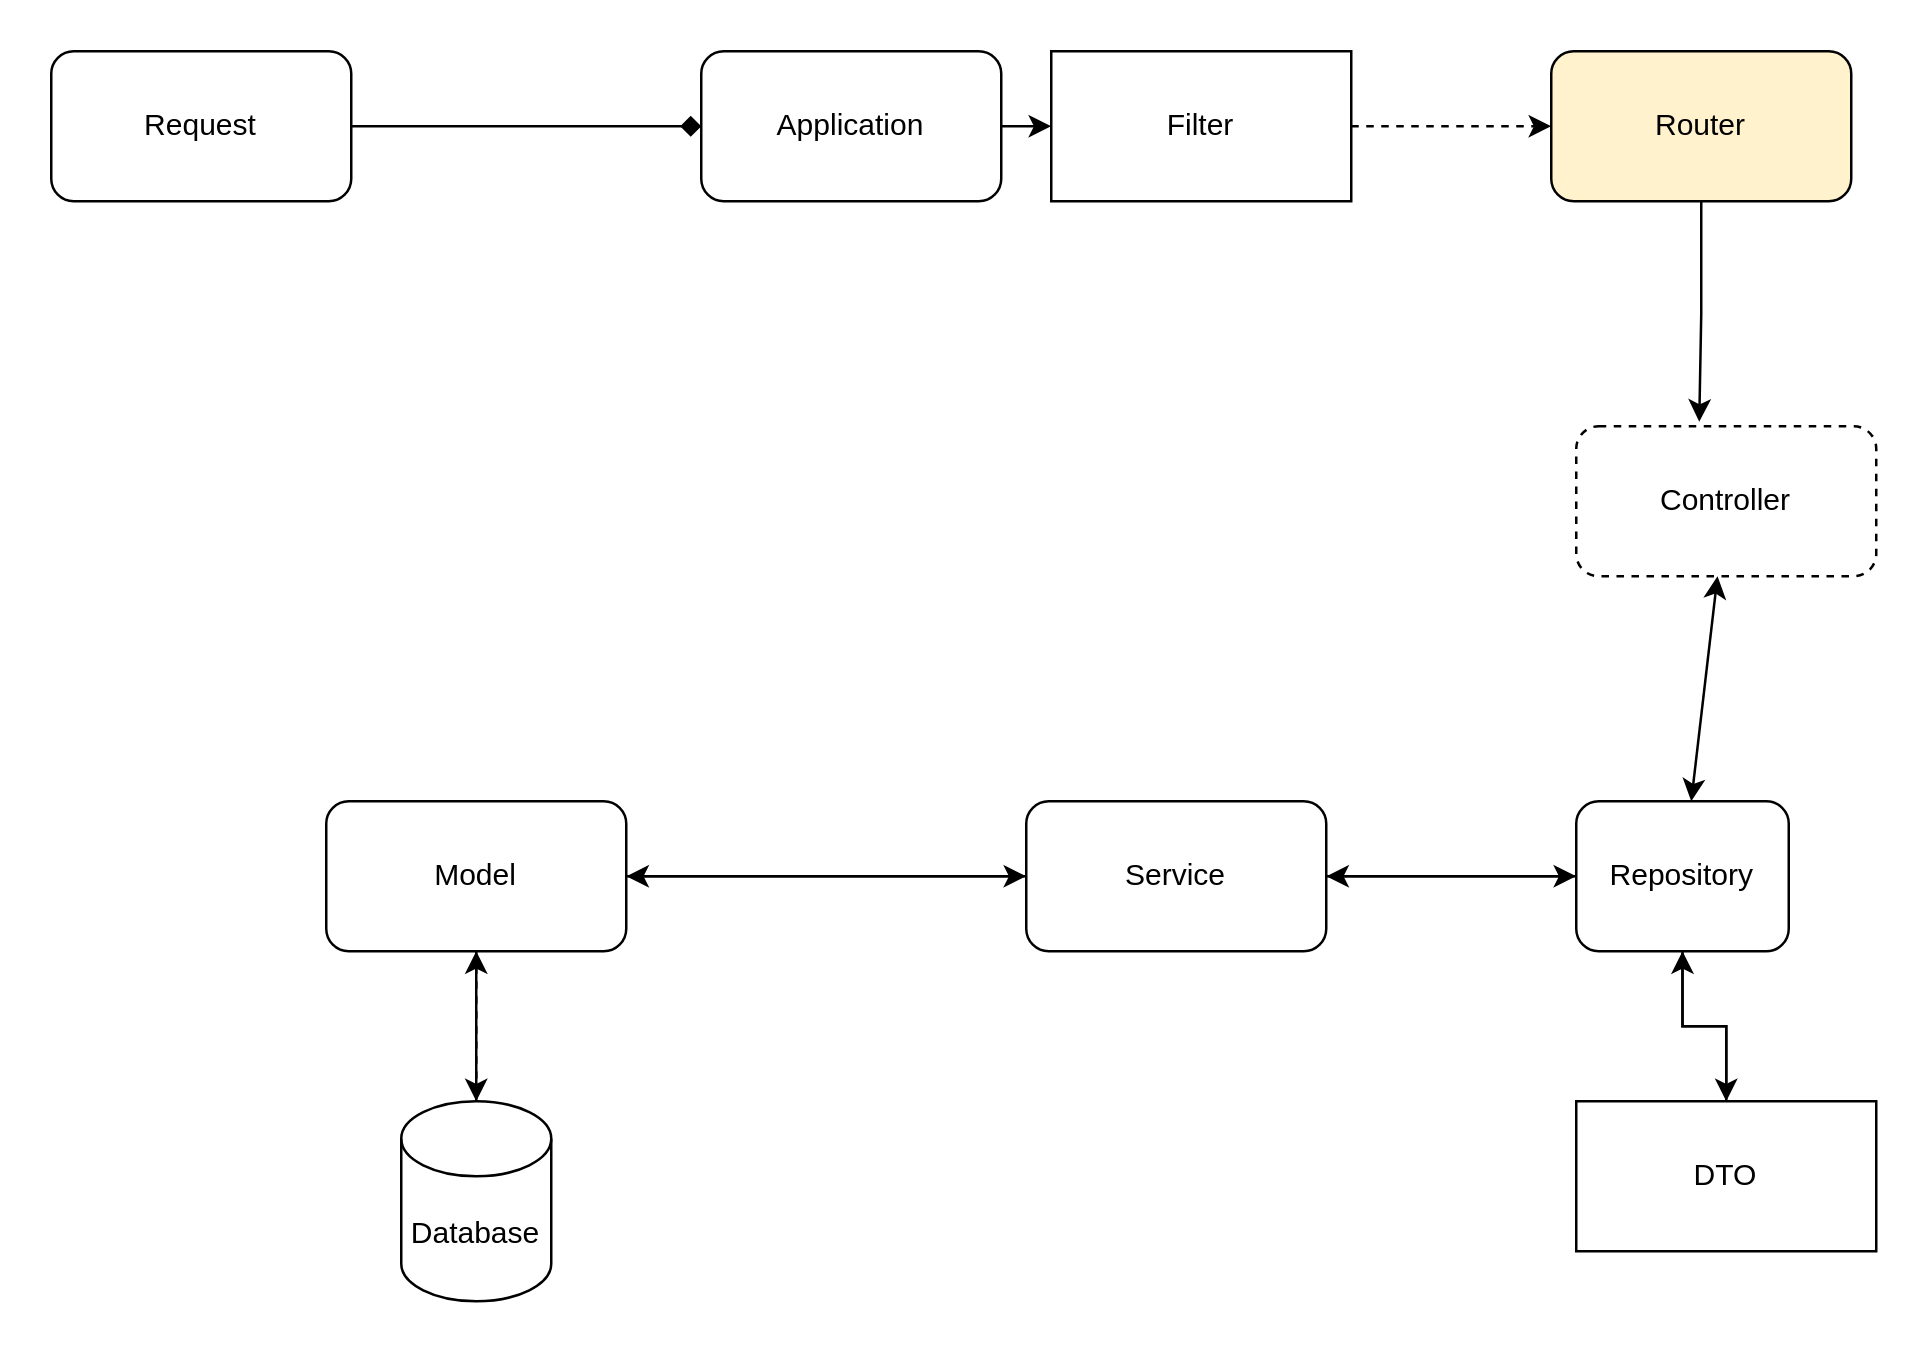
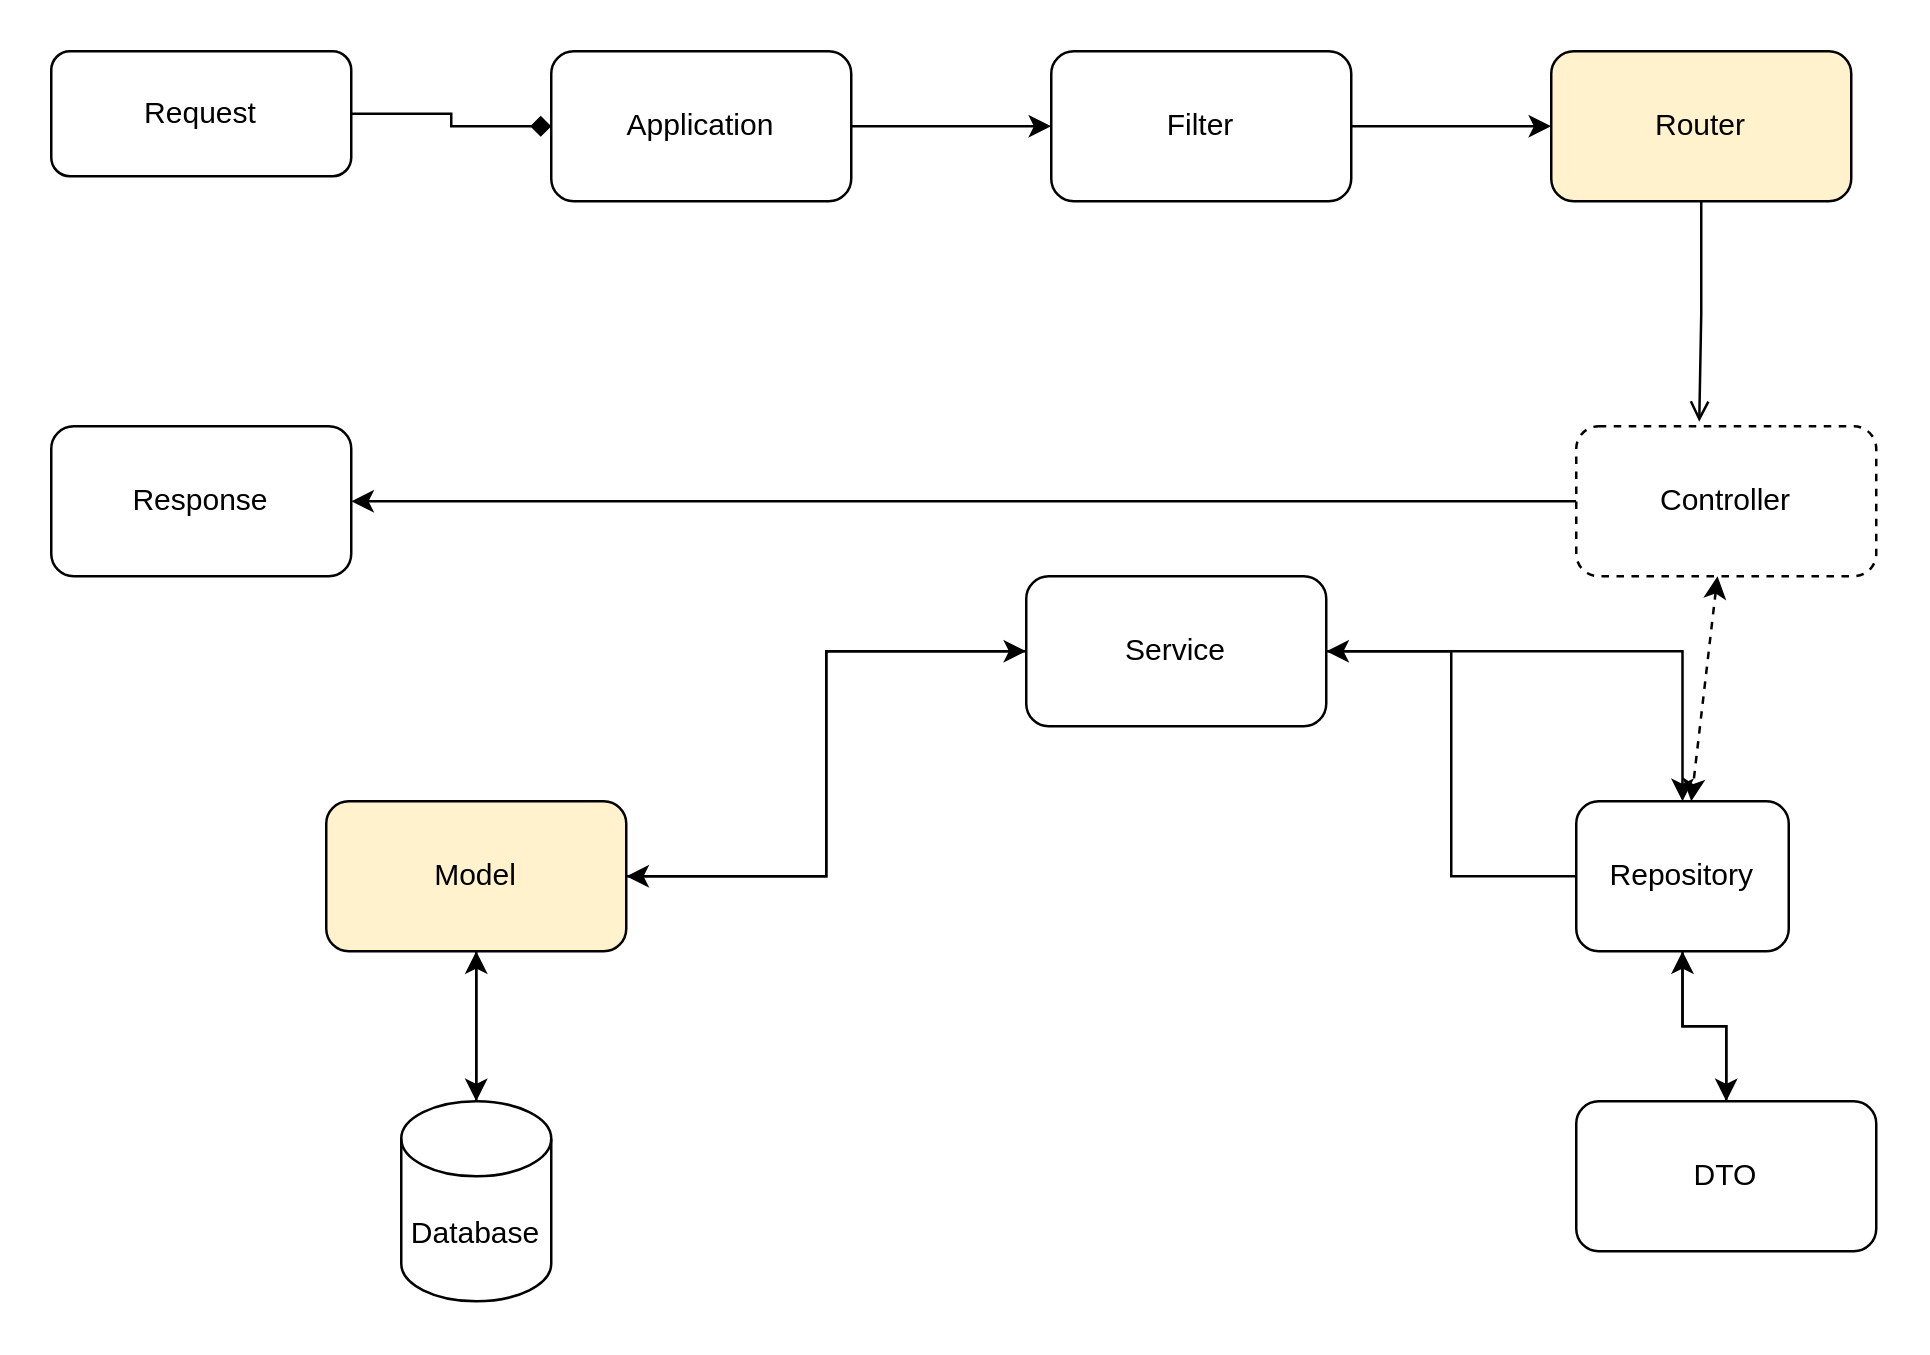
(201, 126) -> (201, 114)
(851, 126) -> (701, 126)
(1201, 126) -> (1201, 126)
(1442, 126) -> (1442, 126)
(1700, 403) -> (1700, 407)
none -> (201, 501)
none -> (972, 501)
(1704, 692) -> (1704, 692)
(476, 876) -> (476, 876)
(1176, 876) -> (1176, 651)
(476, 951) -> (476, 951)
(1726, 1176) -> (1726, 1176)
